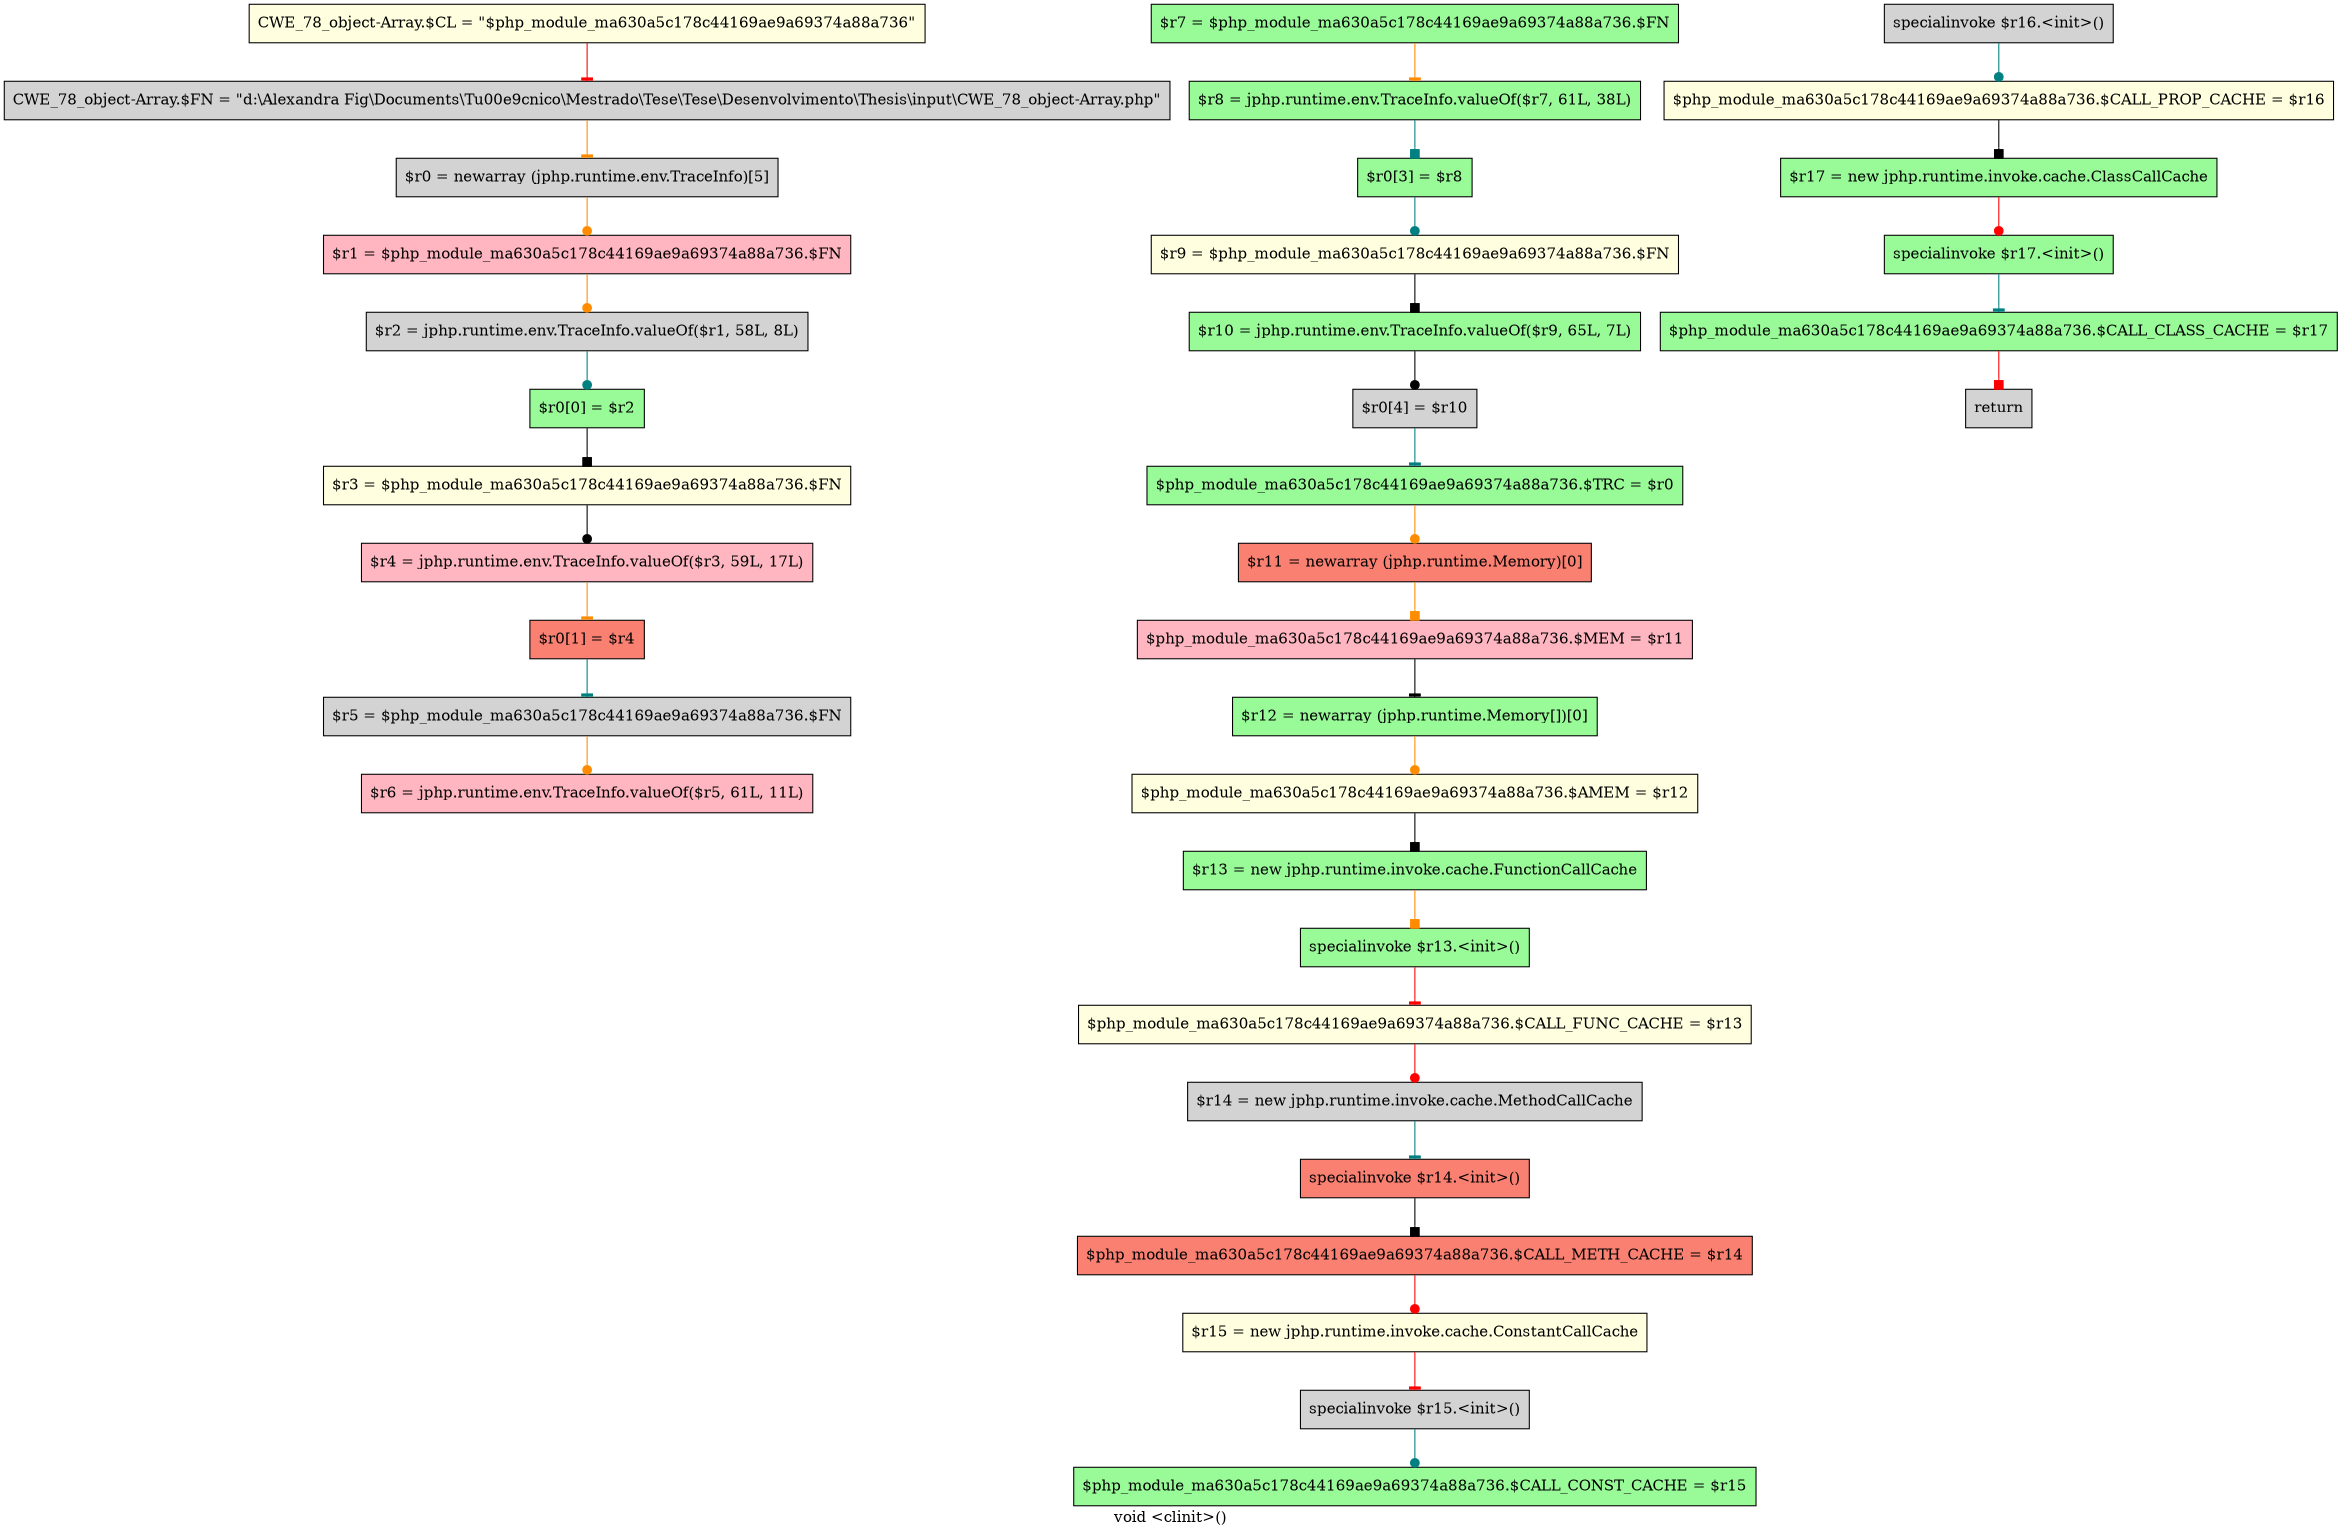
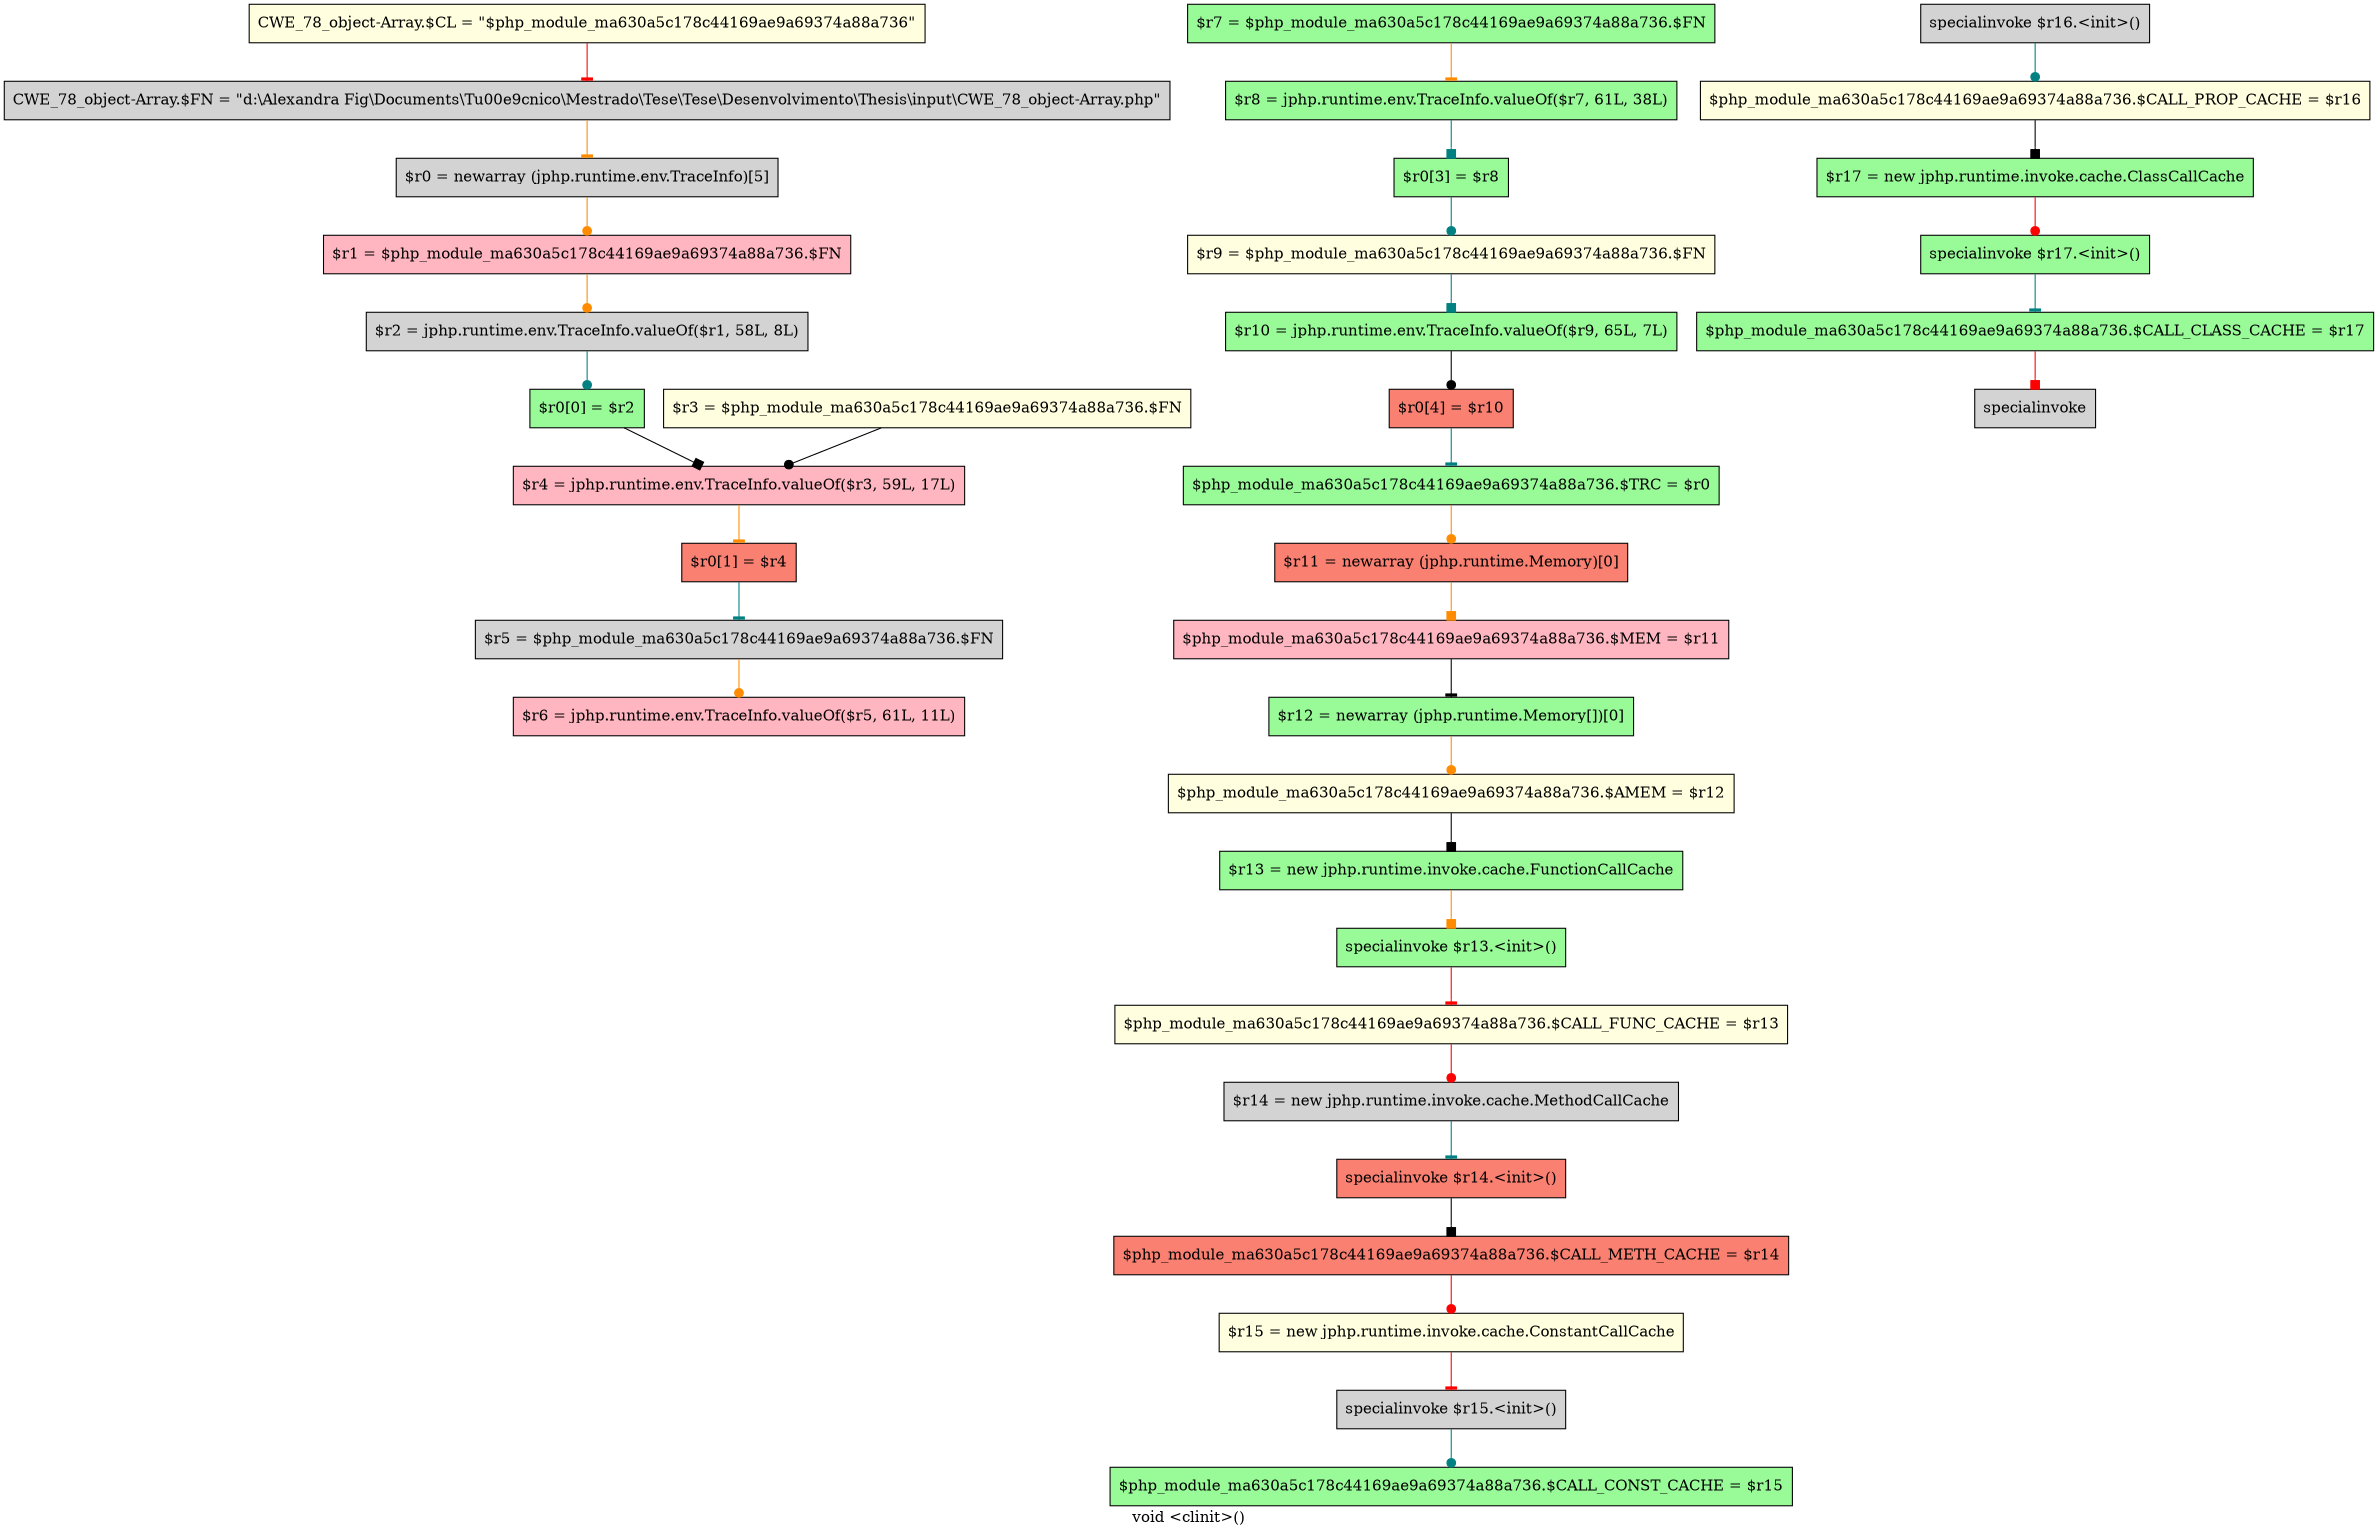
(1415, 288) -> (1451, 288)
(1415, 409) -> (1451, 409)
(1999, 409) -> (2035, 409)
(587, 442) -> (658, 445)
